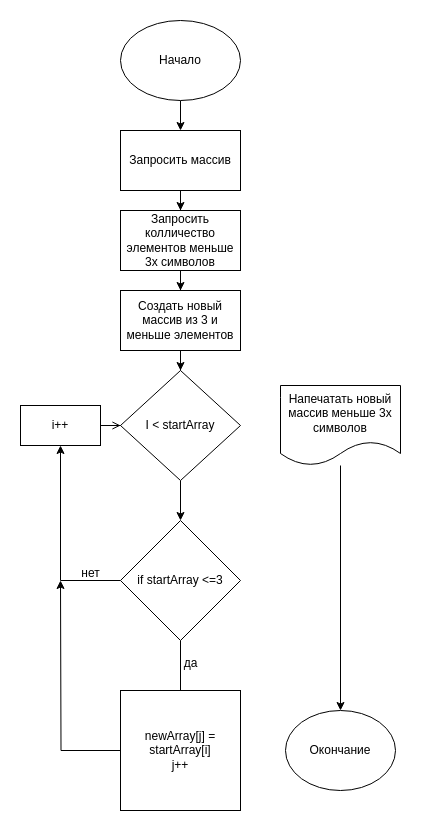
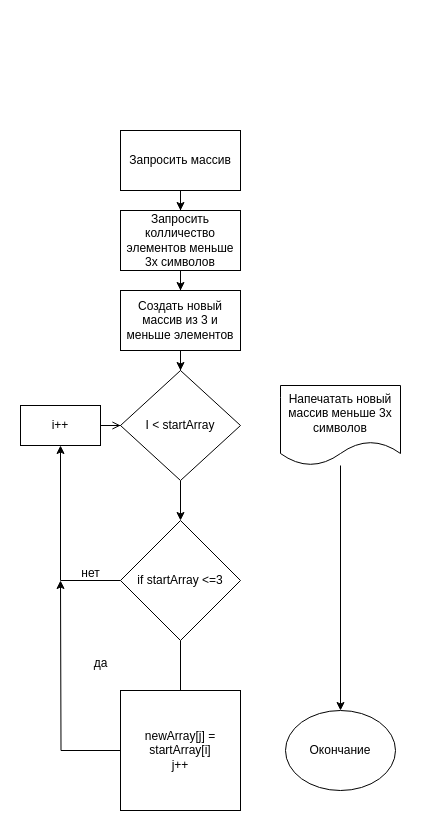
(181, 61) -> none
(181, 120) -> none
(191, 664) -> (101, 664)
